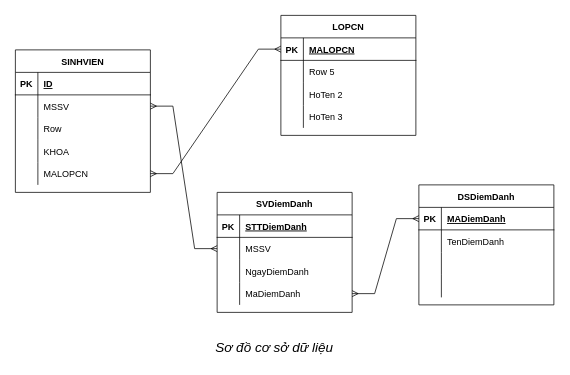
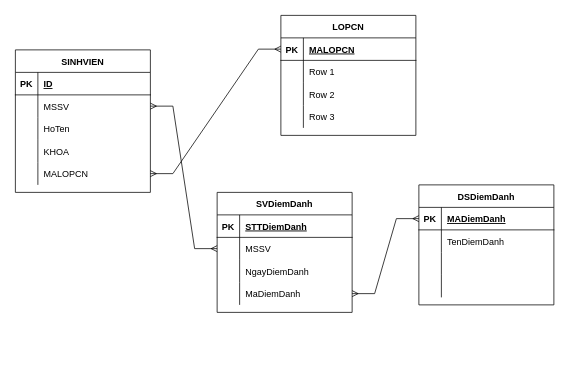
(320, 72) -> (320, 72)
(325, 95) -> (320, 95)
(325, 117) -> (320, 117)
(51, 129) -> (56, 129)
(275, 348) -> none
